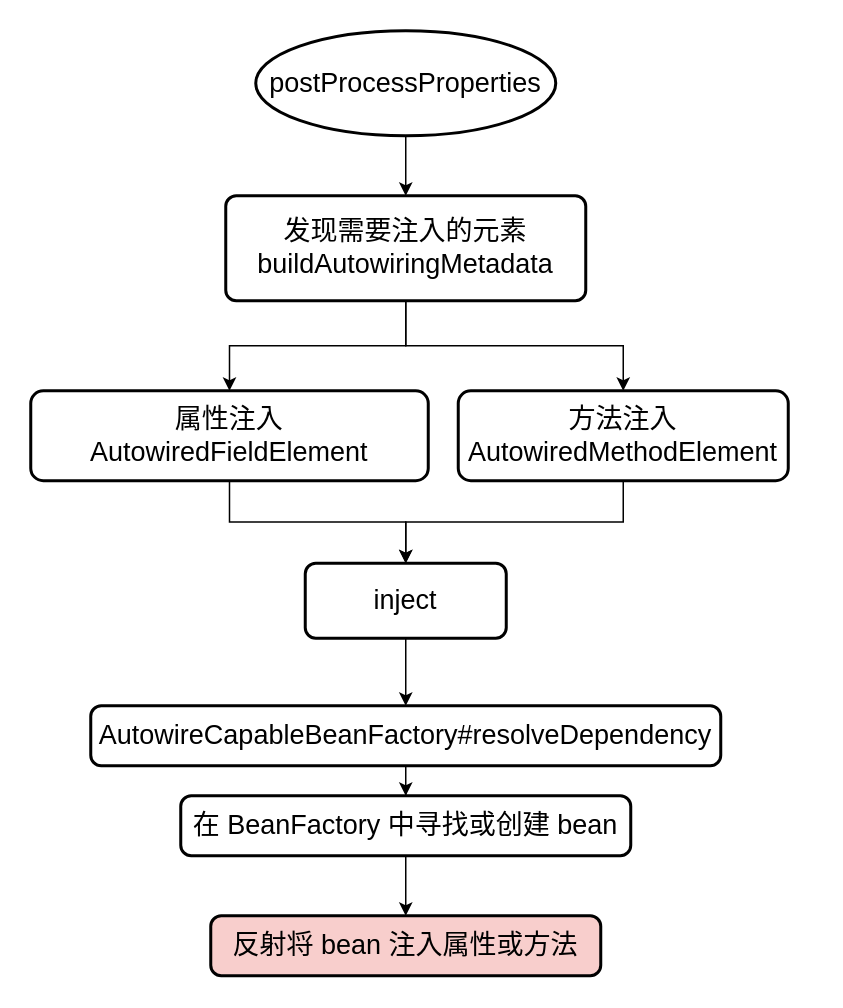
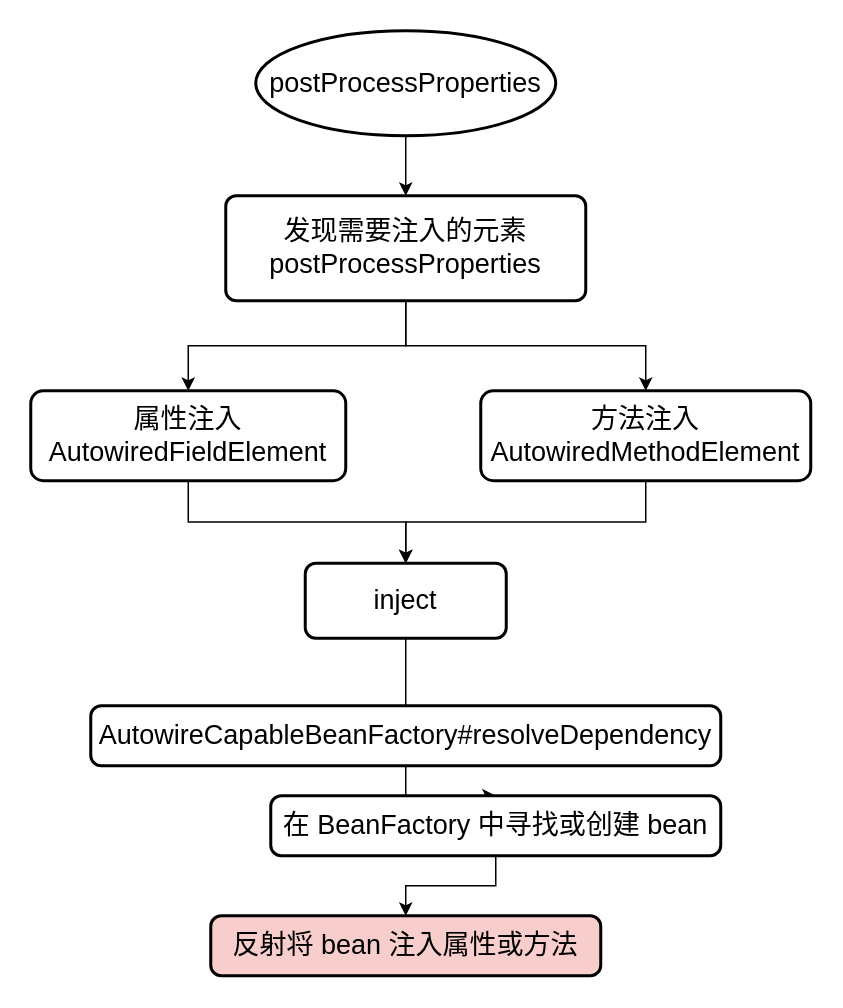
(406, 248) -> (406, 248)
(230, 436) -> (188, 436)
(623, 436) -> (646, 436)
(406, 694) -> (406, 697)
(406, 826) -> (496, 826)
